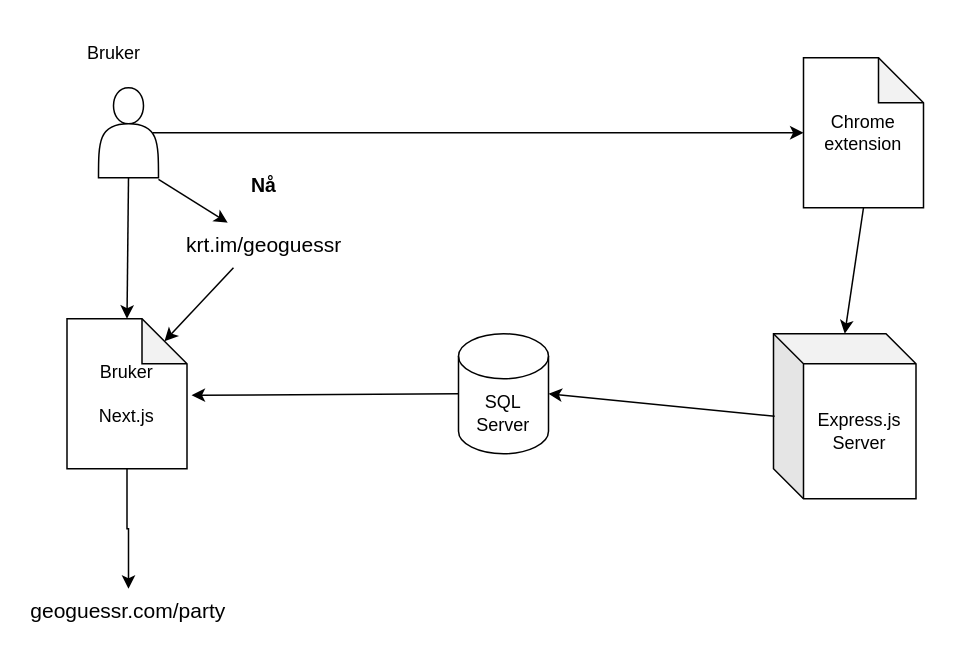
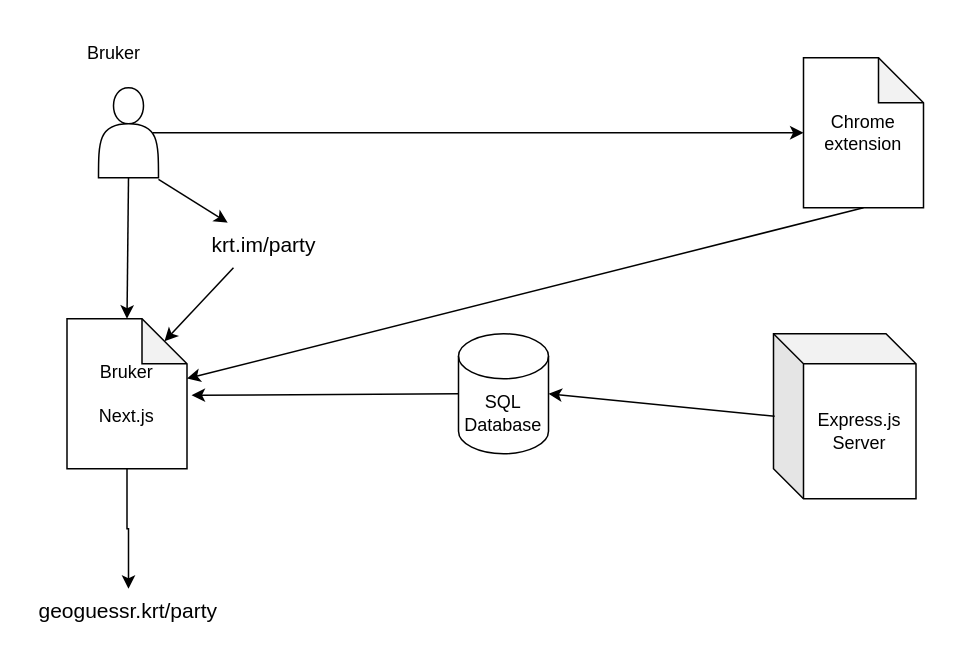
(263, 185) -> none
(264, 245) -> (264, 245)
(855, 266) -> (530, 292)
(503, 413) -> (503, 413)
(128, 611) -> (128, 611)
